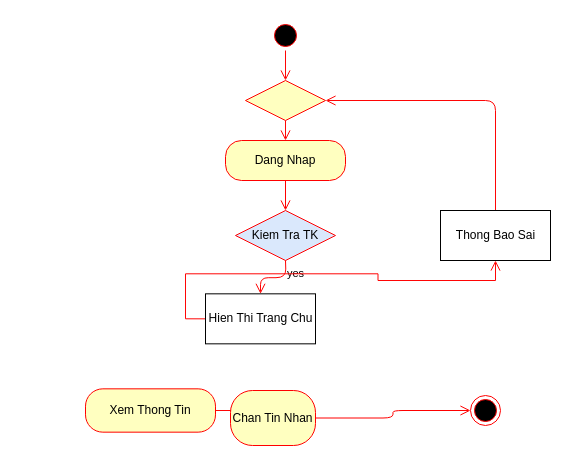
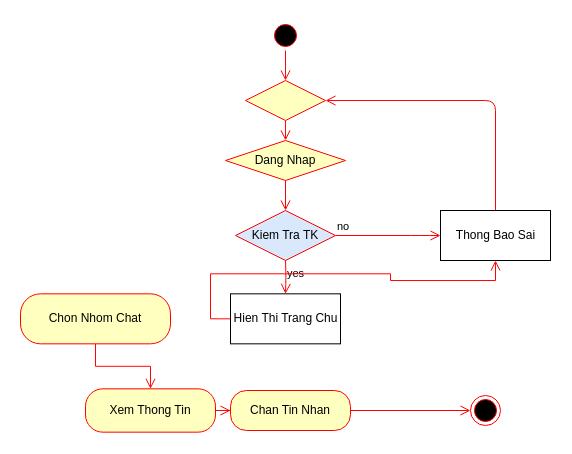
(286, 161) -> (286, 161)
none -> (382, 236)
none -> (96, 319)
(261, 319) -> (286, 319)
none -> (122, 366)
(273, 418) -> (291, 411)
